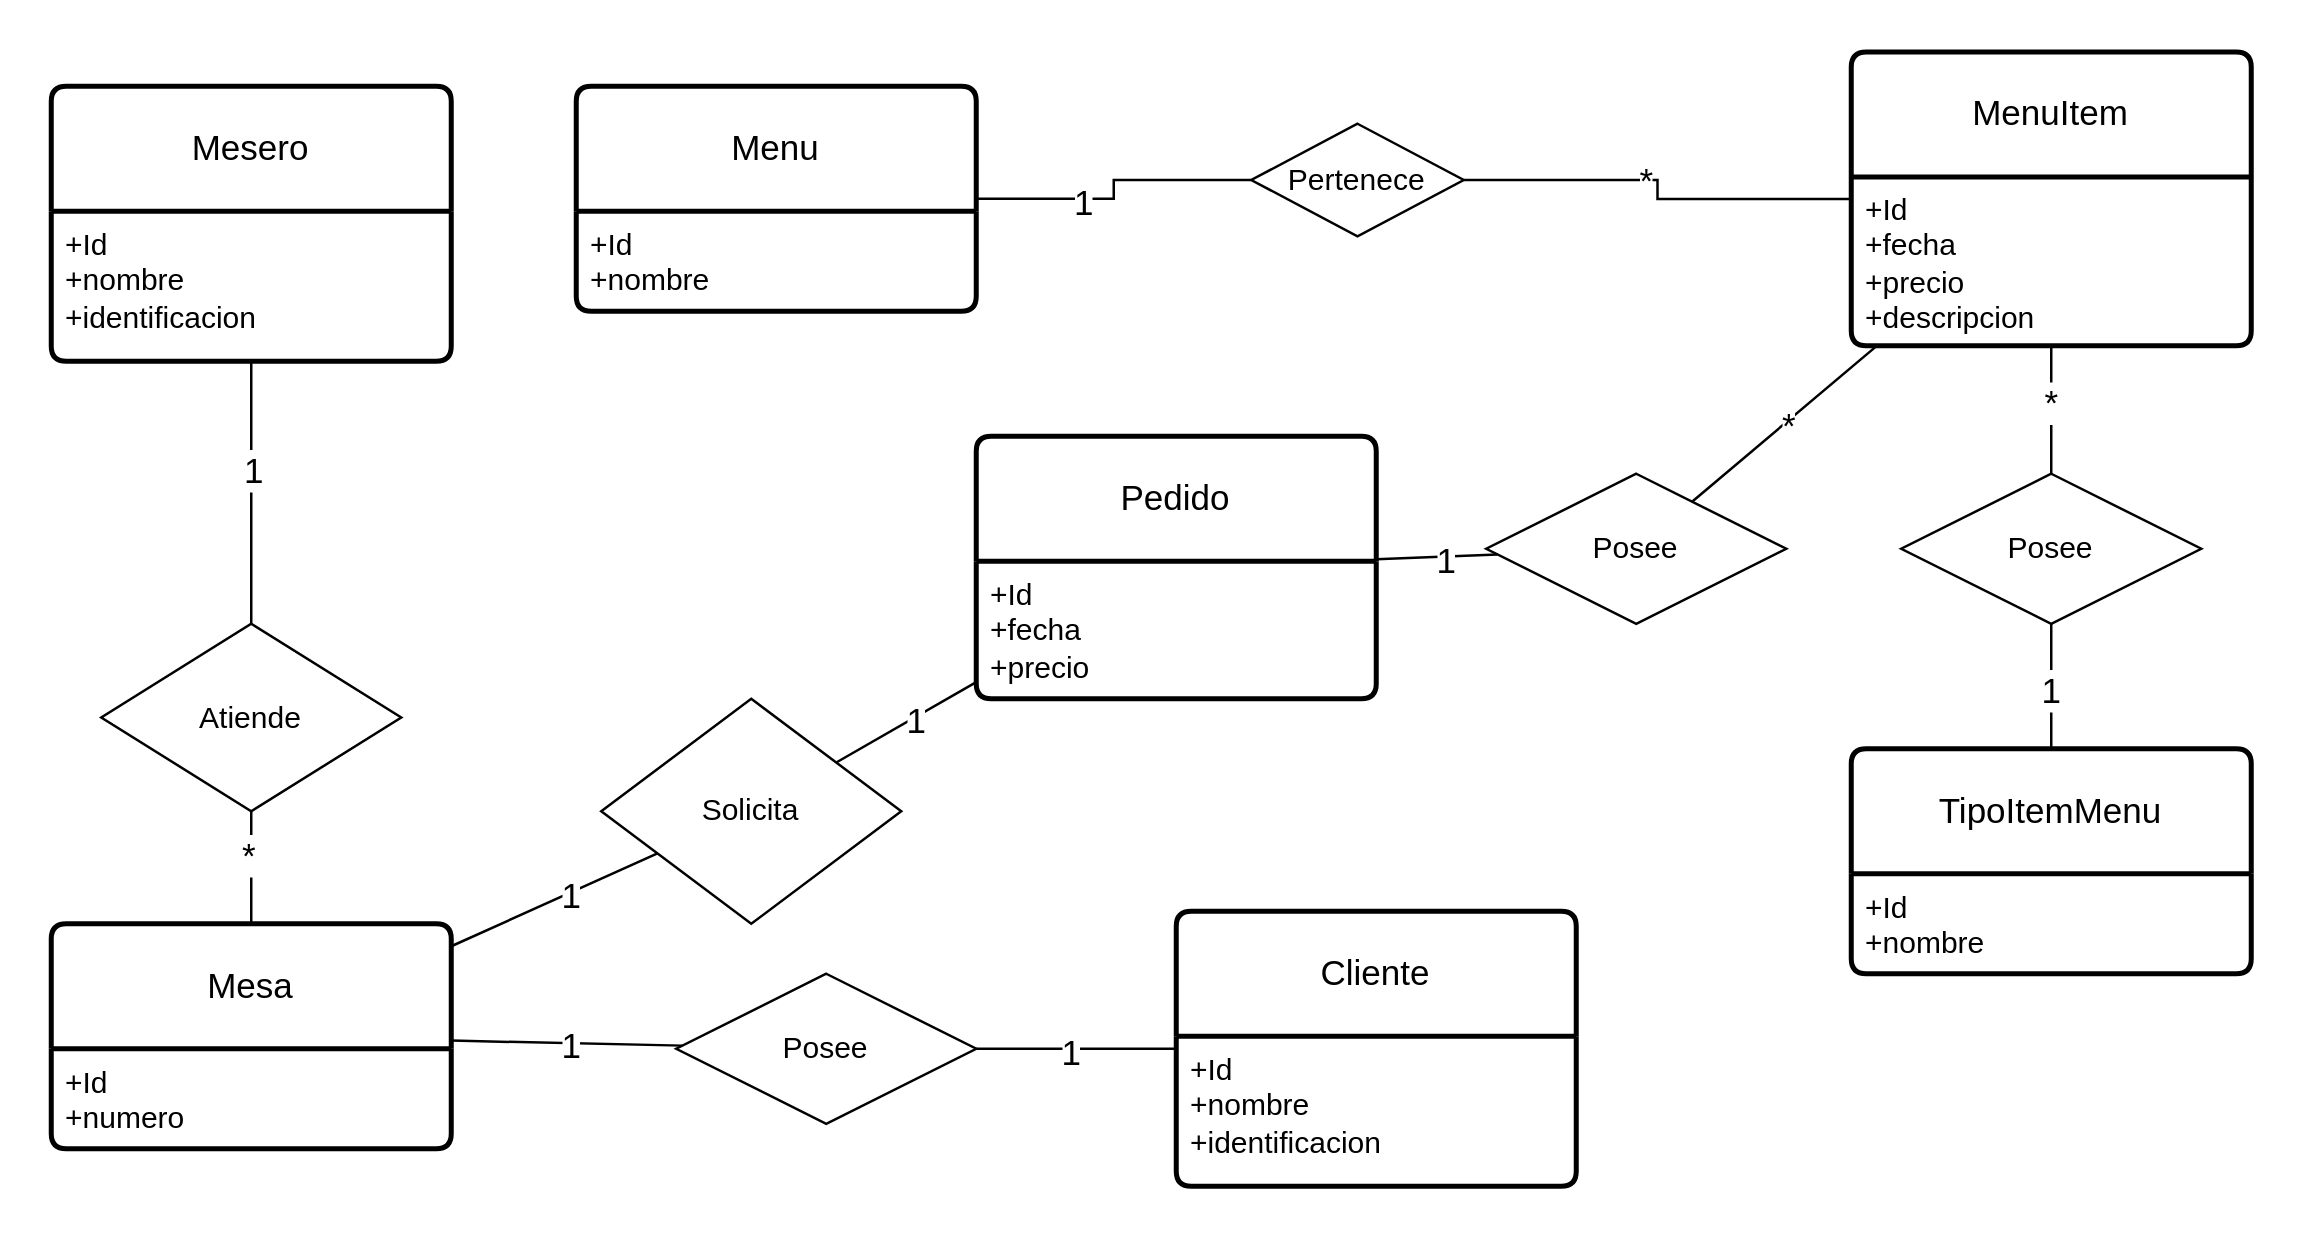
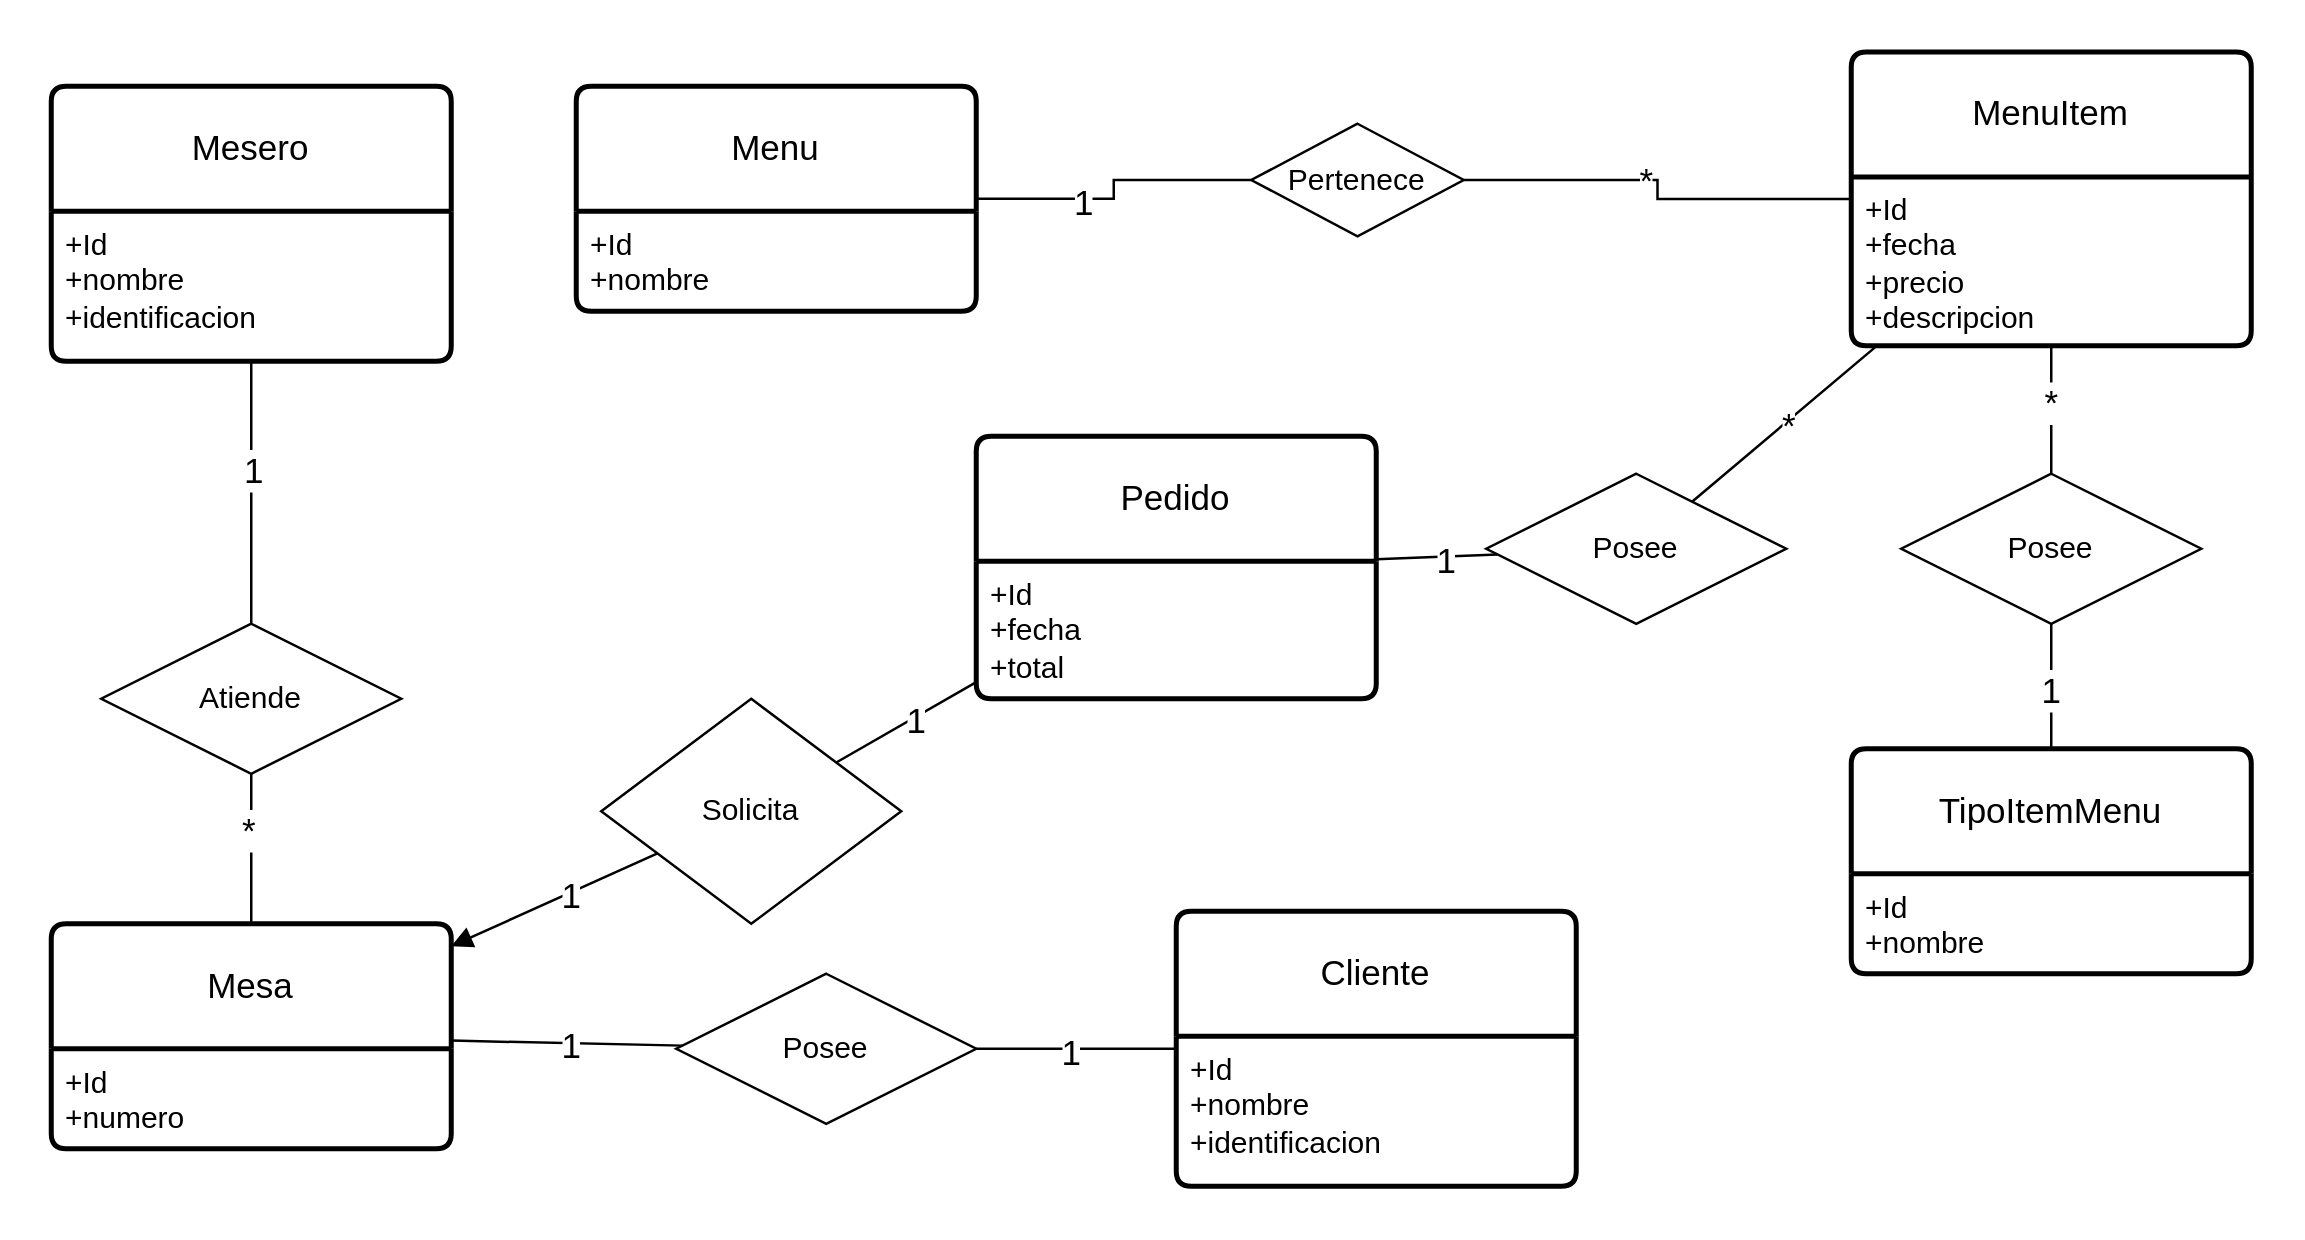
(1046, 633) -> (1042, 633)
(251, 718) -> (251, 699)
(463, 941) -> (472, 937)
